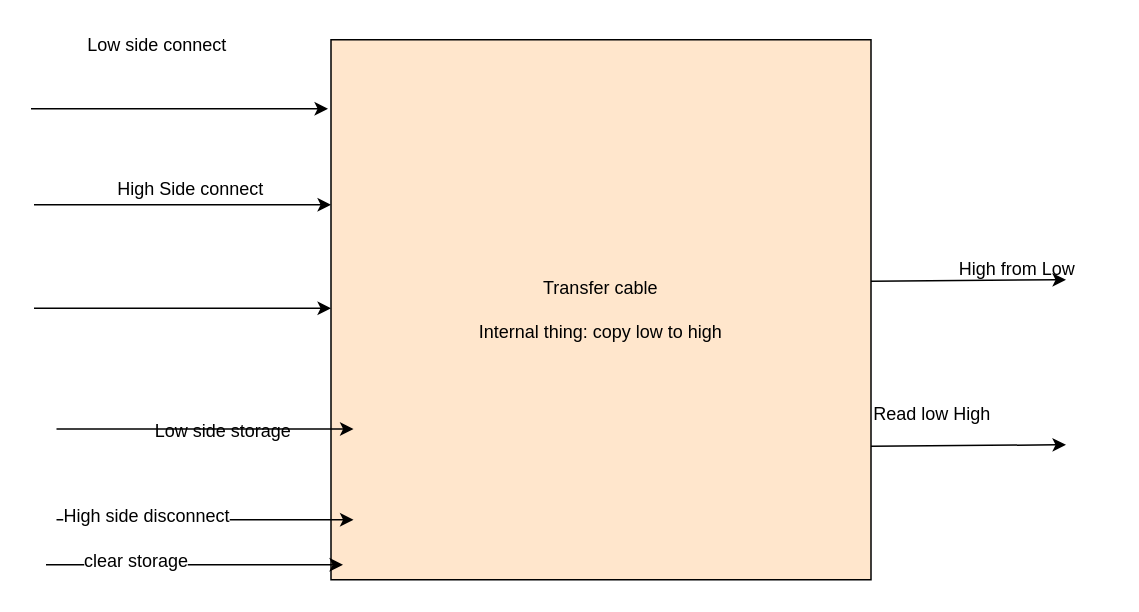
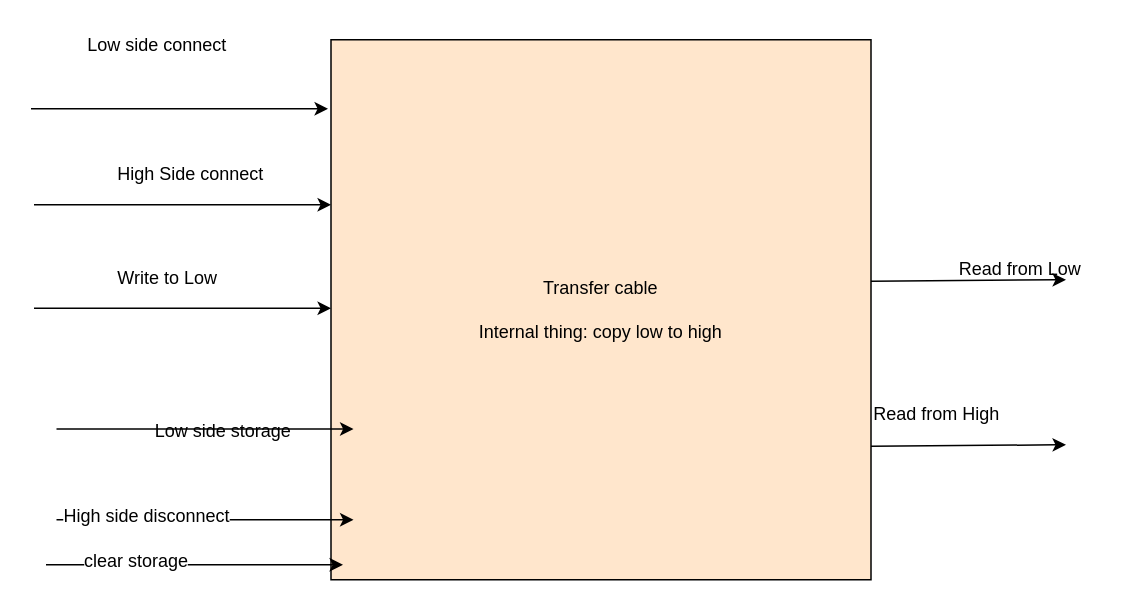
(205, 190) -> (205, 175)
(1018, 270) -> (1020, 270)
none -> (175, 278)
(930, 415) -> (937, 415)
